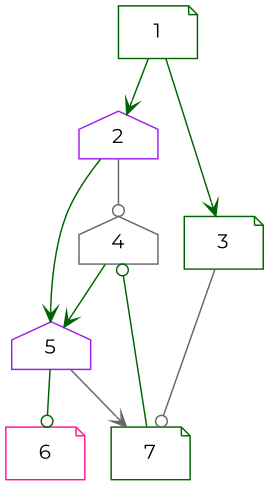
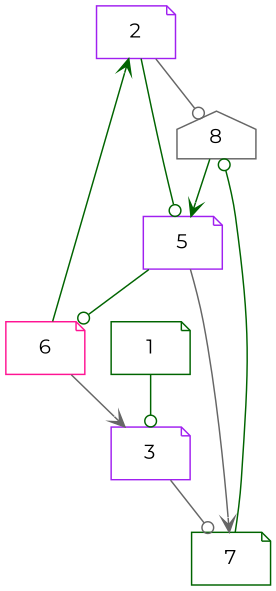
(140, 80) -> (89, 197)
(189, 130) -> (151, 395)
(118, 137) -> (136, 32)
(62, 228) -> (157, 132)
(118, 243) -> (216, 137)
(224, 243) -> (151, 453)
(51, 348) -> (183, 243)
none -> (93, 396)
